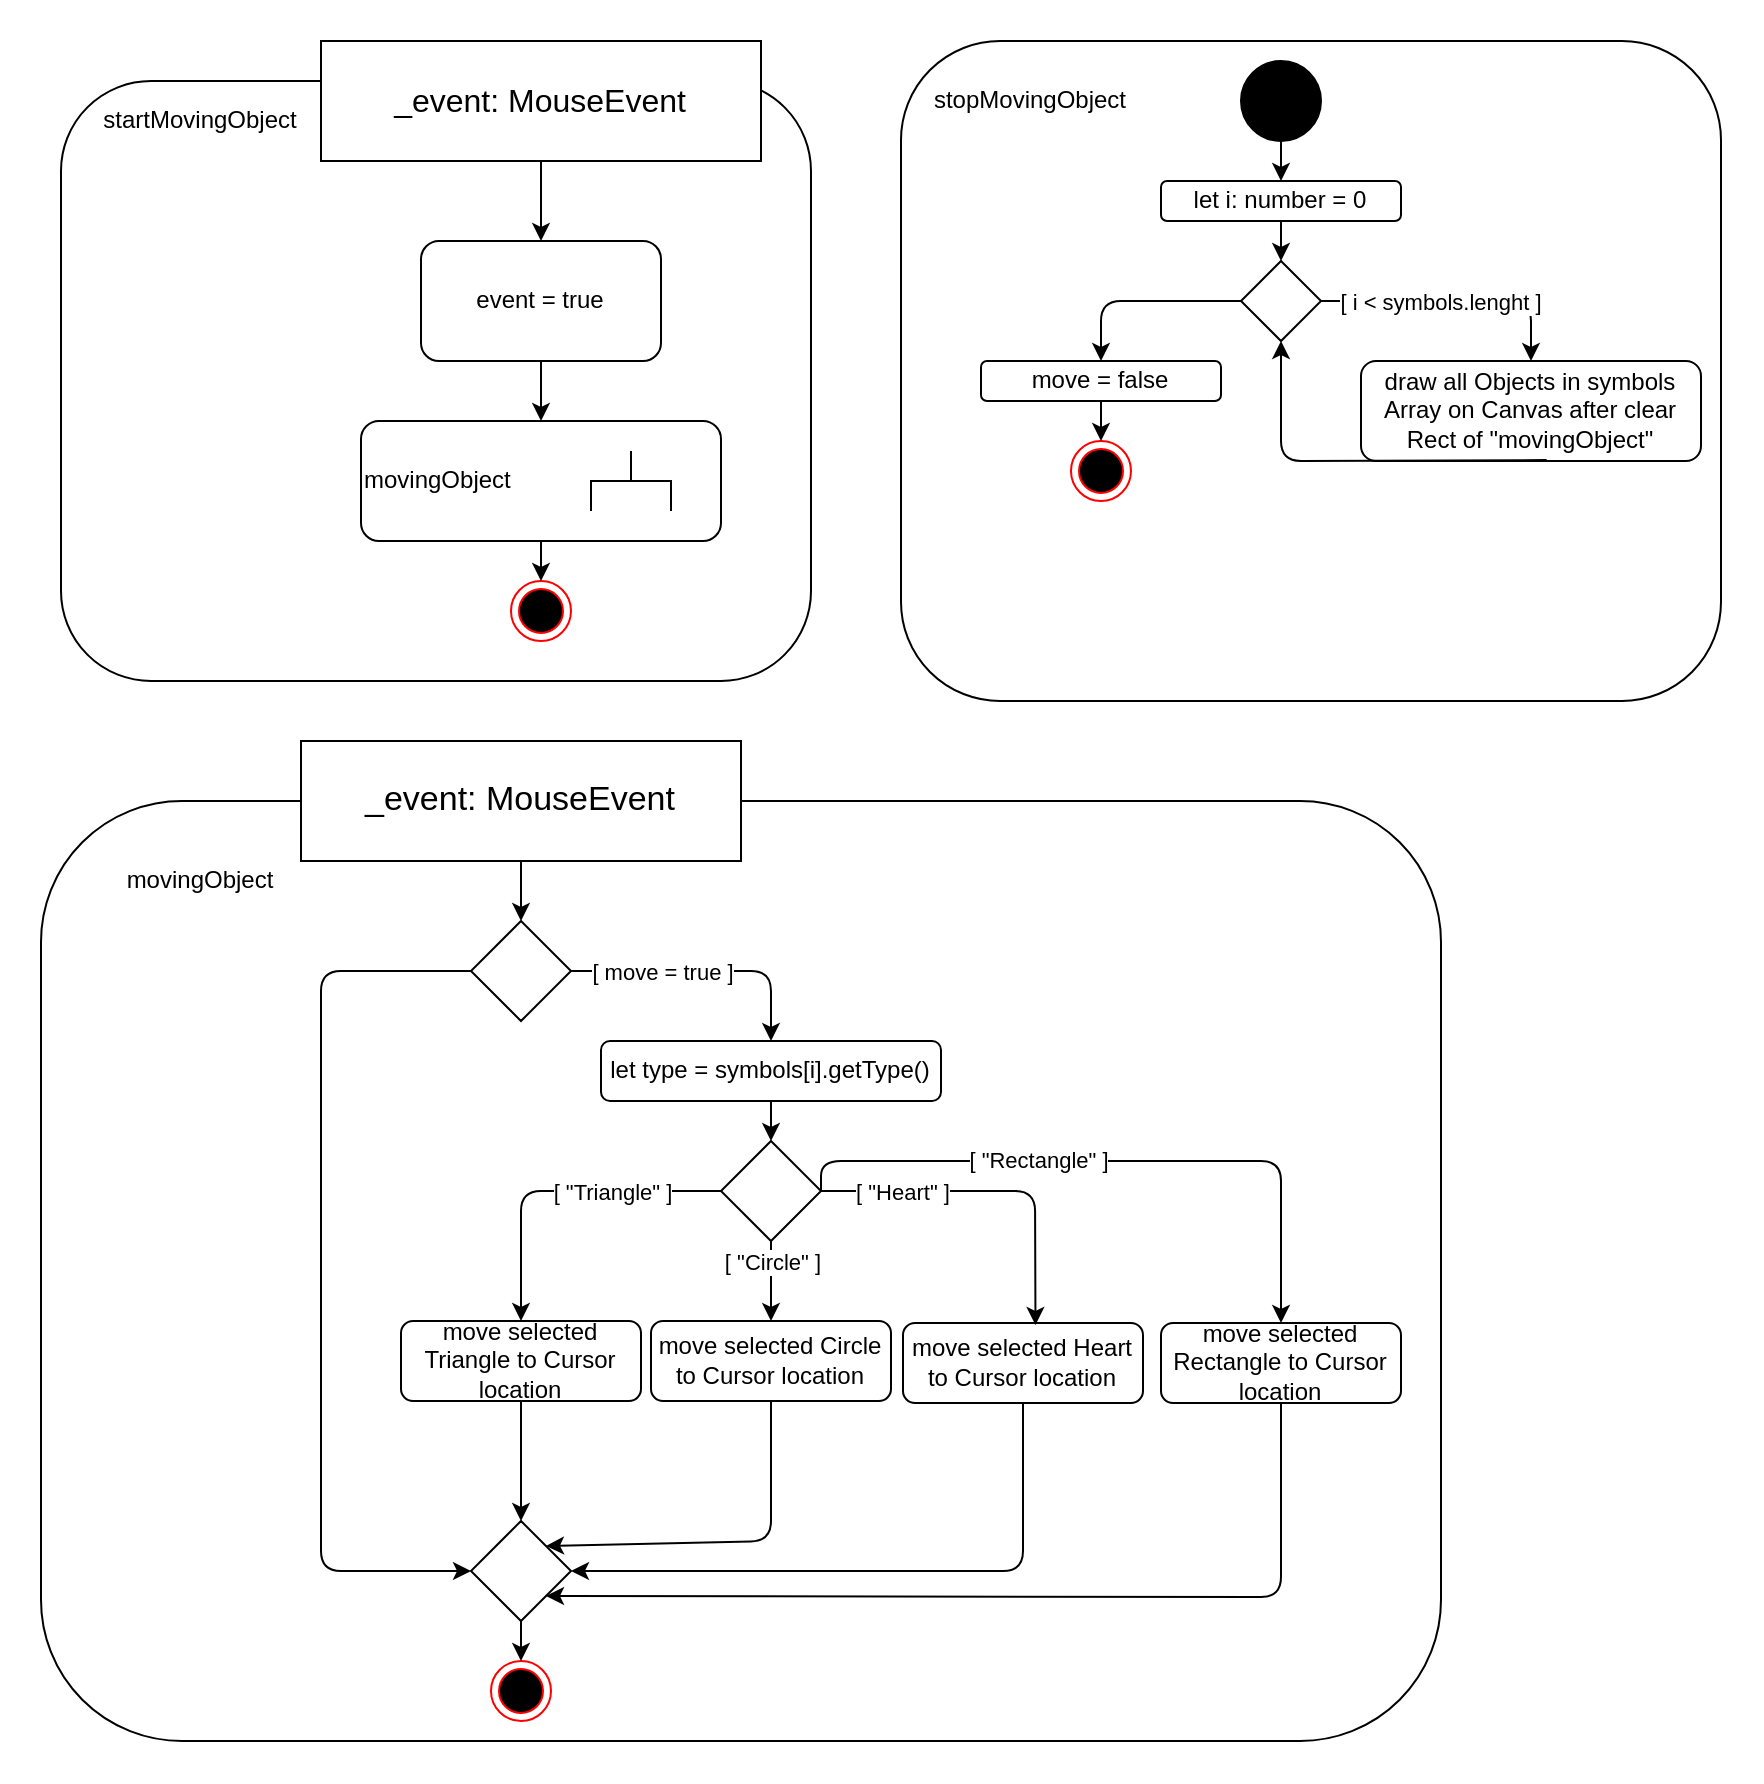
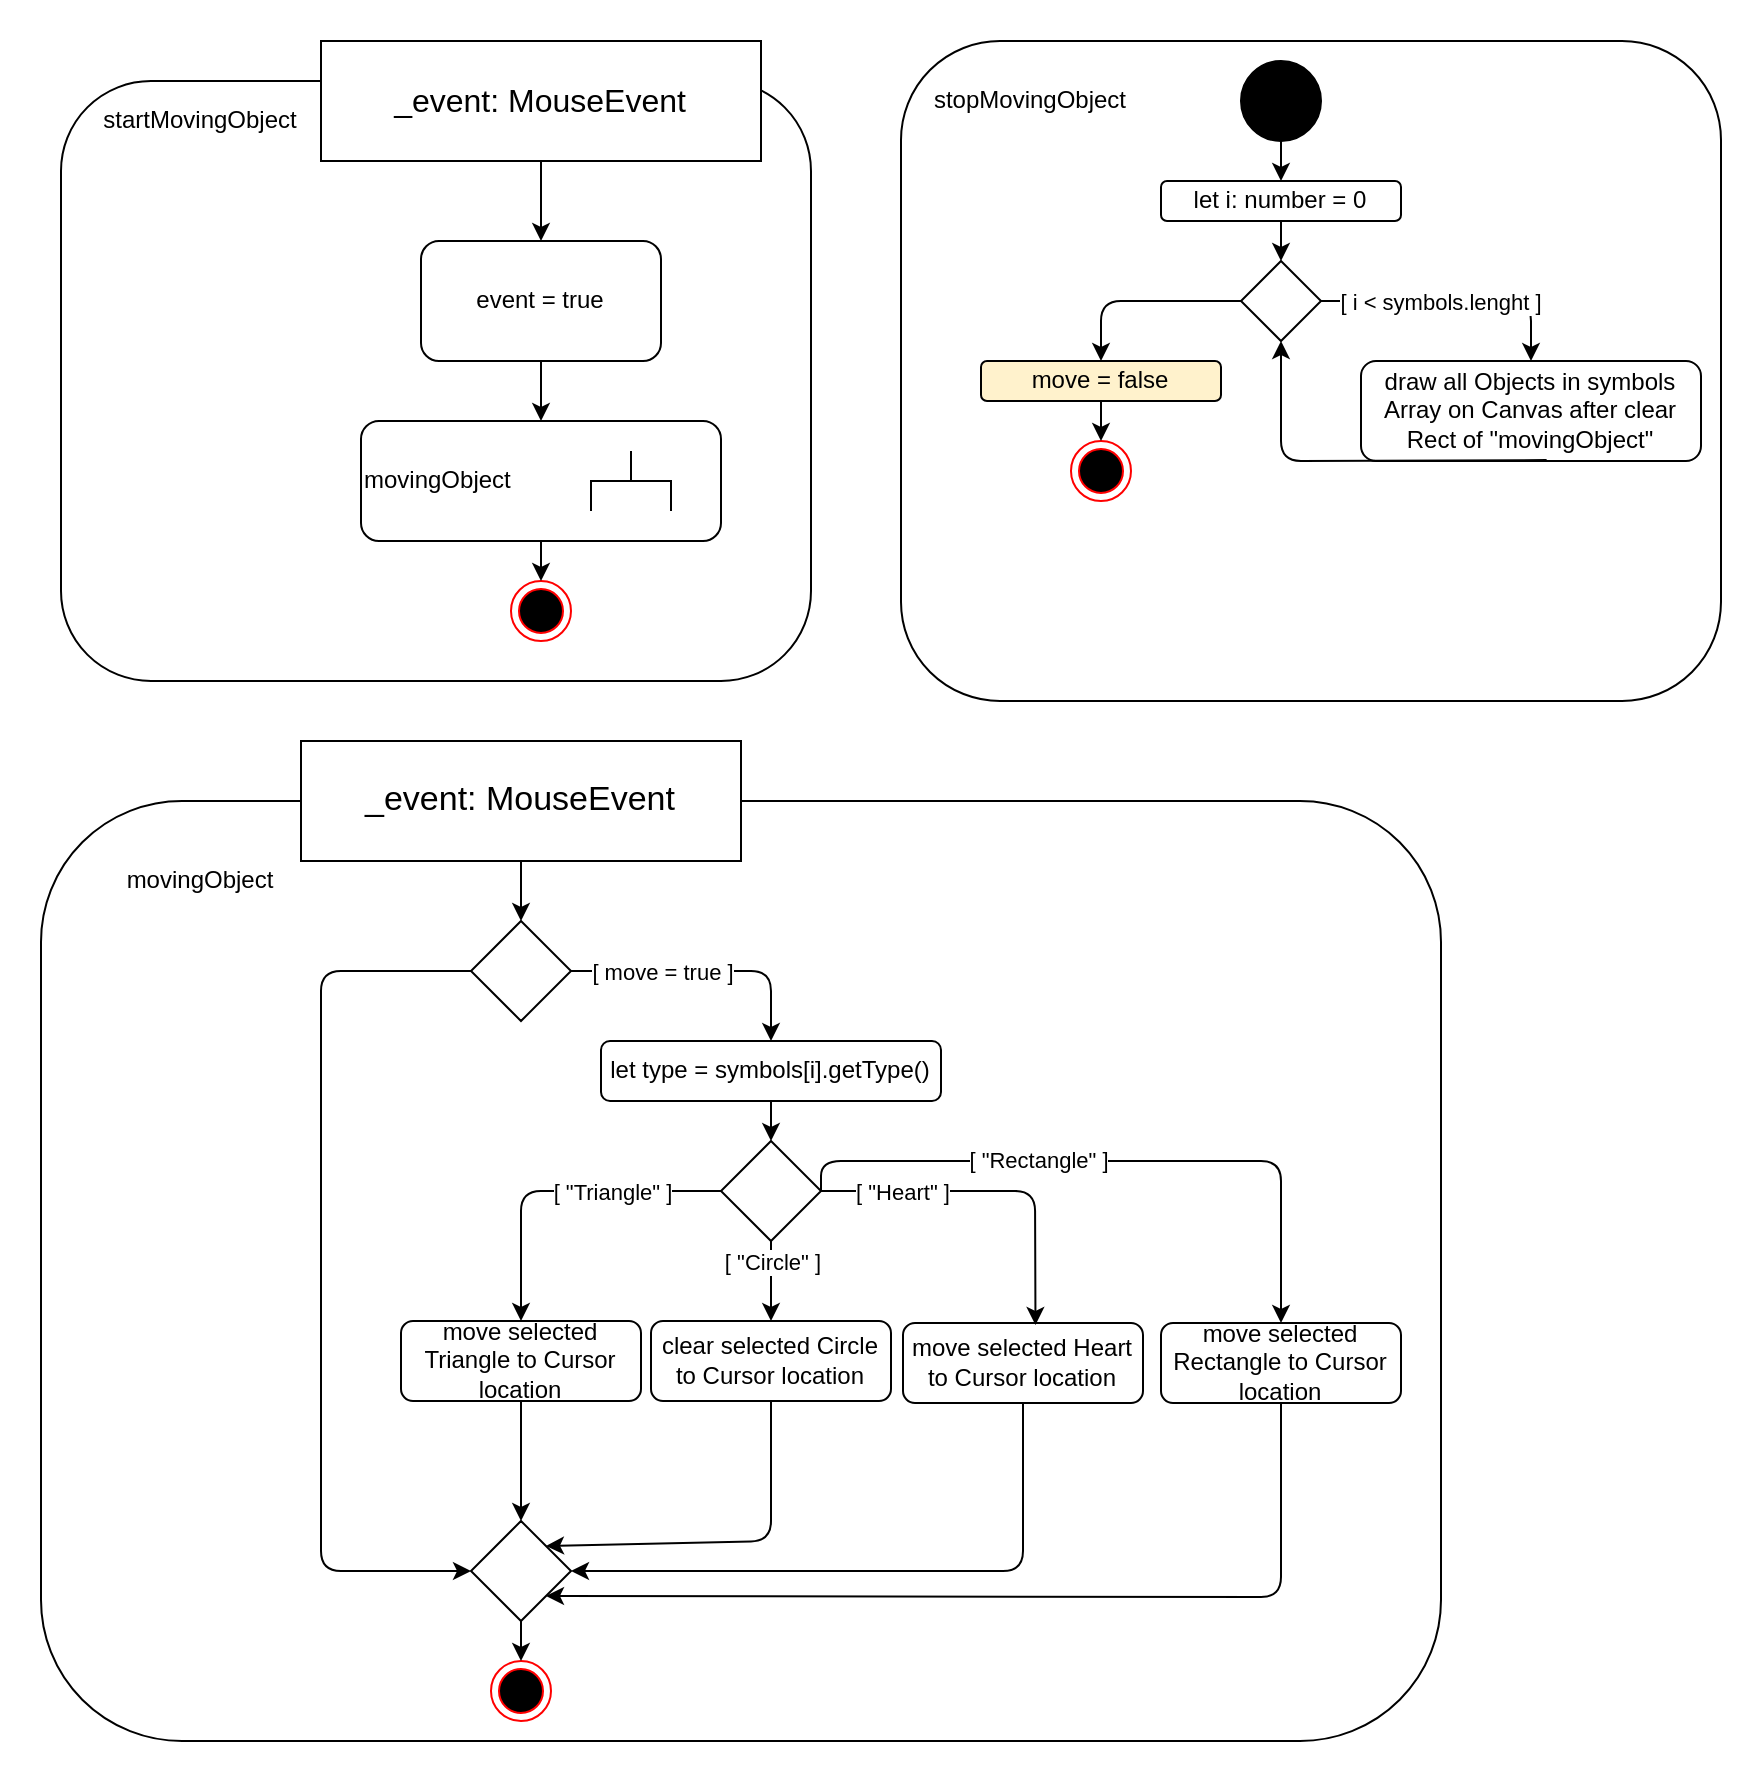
(1101, 381) -> (1101, 381)
(771, 1361) -> (771, 1361)
